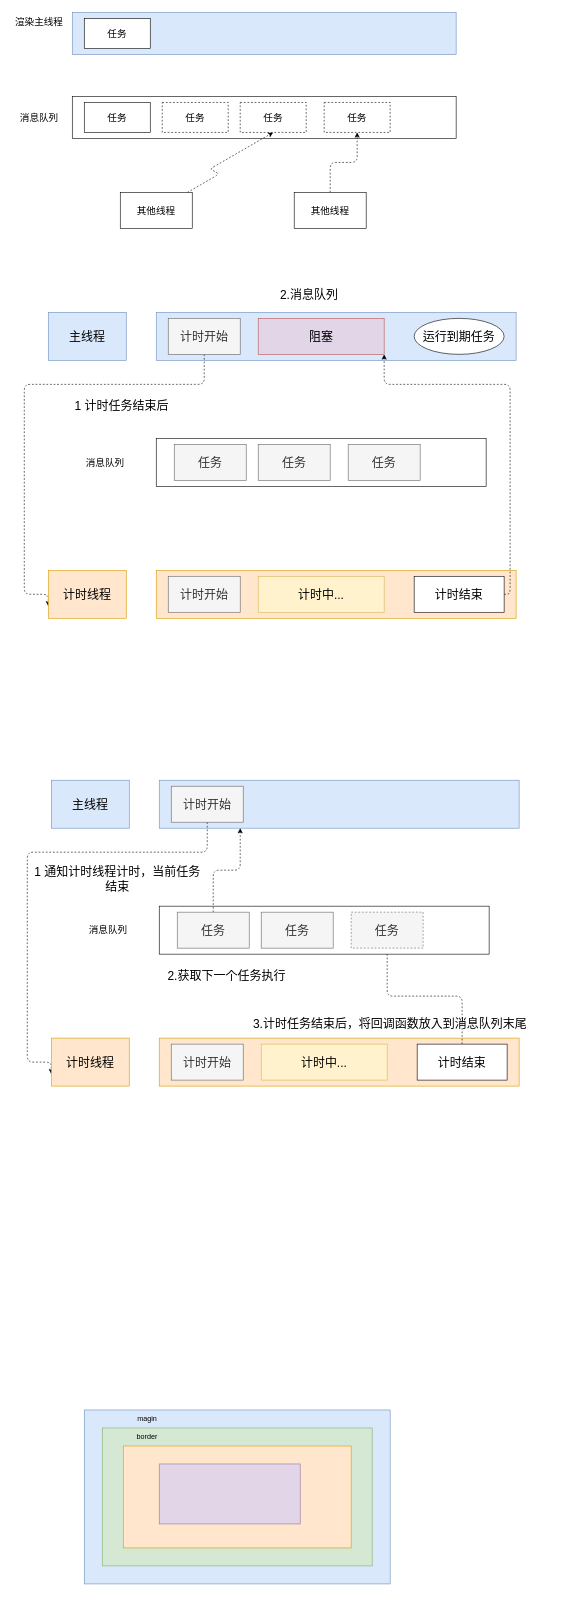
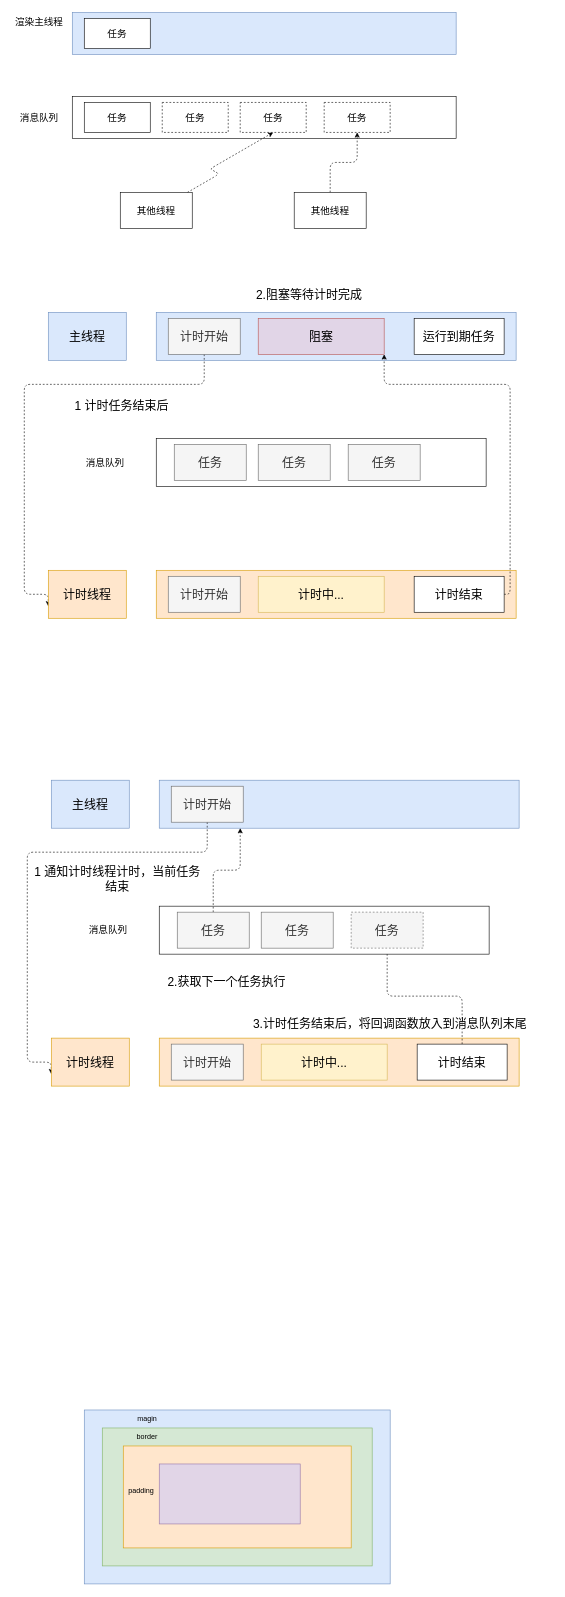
(309, 294) -> (309, 294)
(459, 336) -> (459, 336)
(227, 975) -> (227, 981)
none -> (141, 1491)
